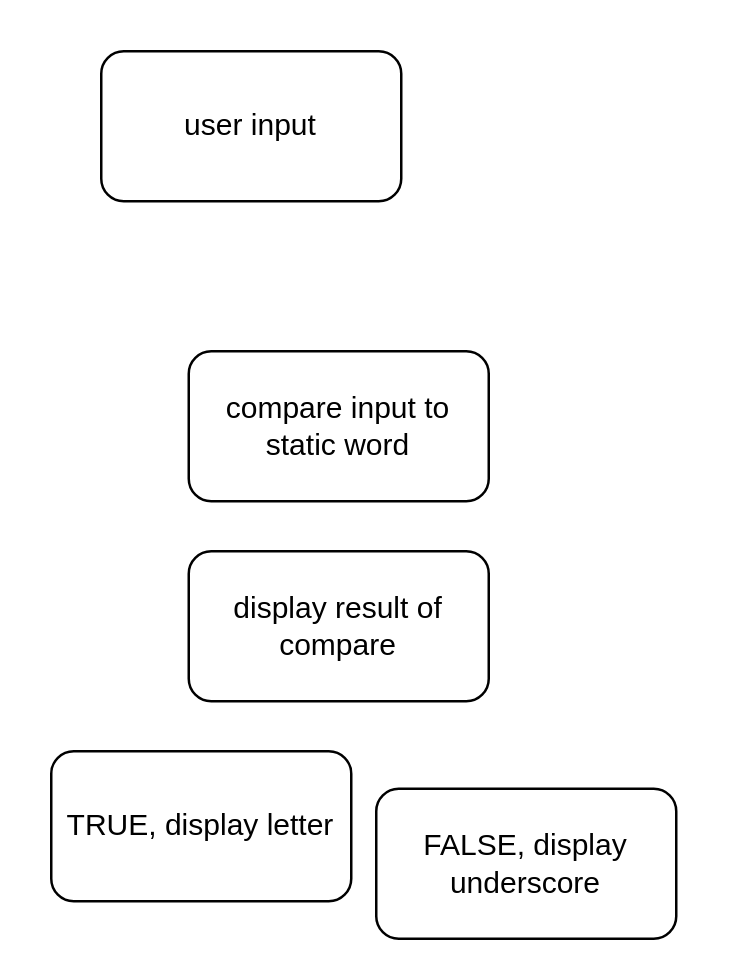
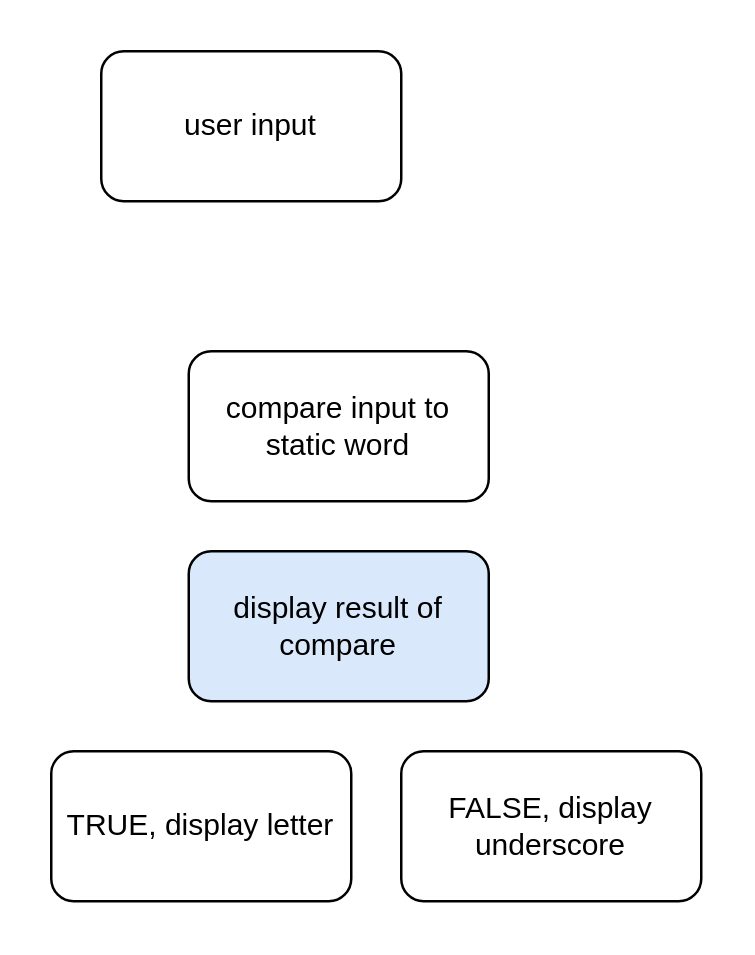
(339, 626) -> (339, 626)
(526, 864) -> (551, 826)
